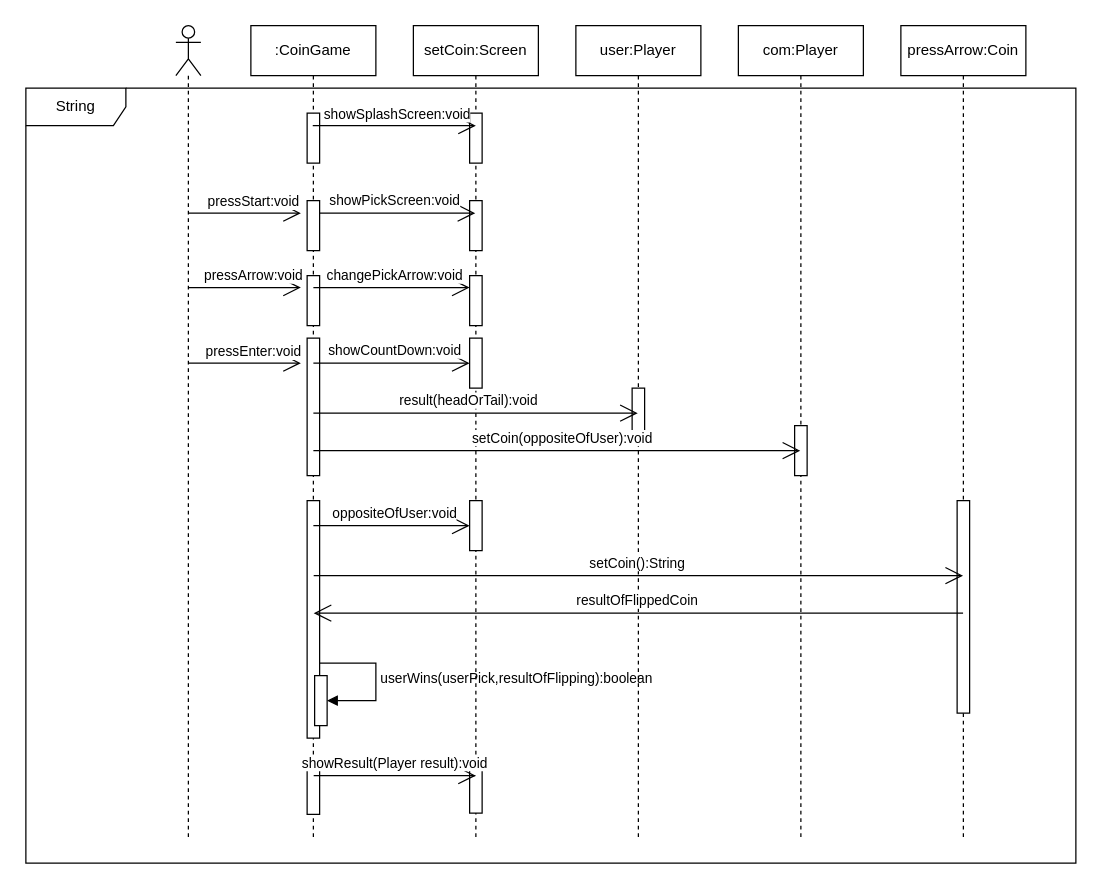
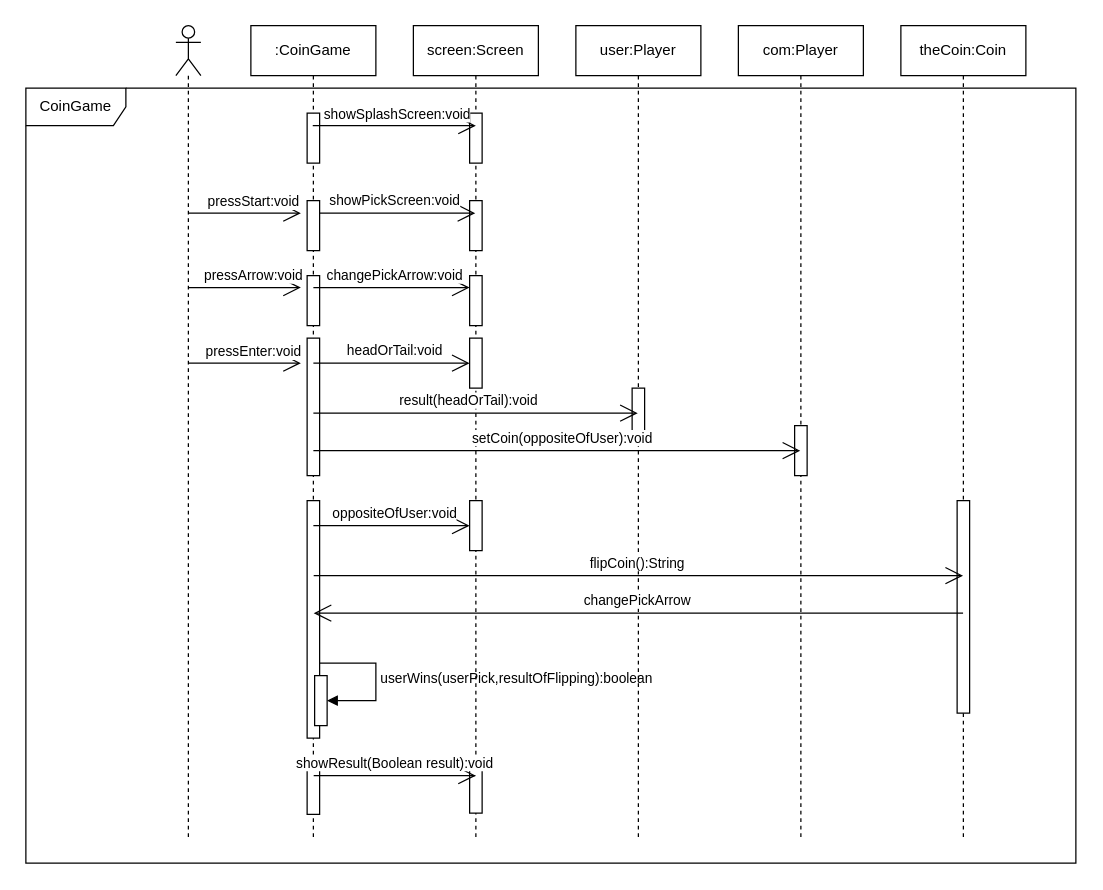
(476, 51) -> (476, 51)
(963, 51) -> (963, 51)
(76, 107) -> (76, 107)
(395, 351) -> (395, 351)
(638, 563) -> (638, 563)
(638, 601) -> (638, 601)
(395, 763) -> (395, 763)
